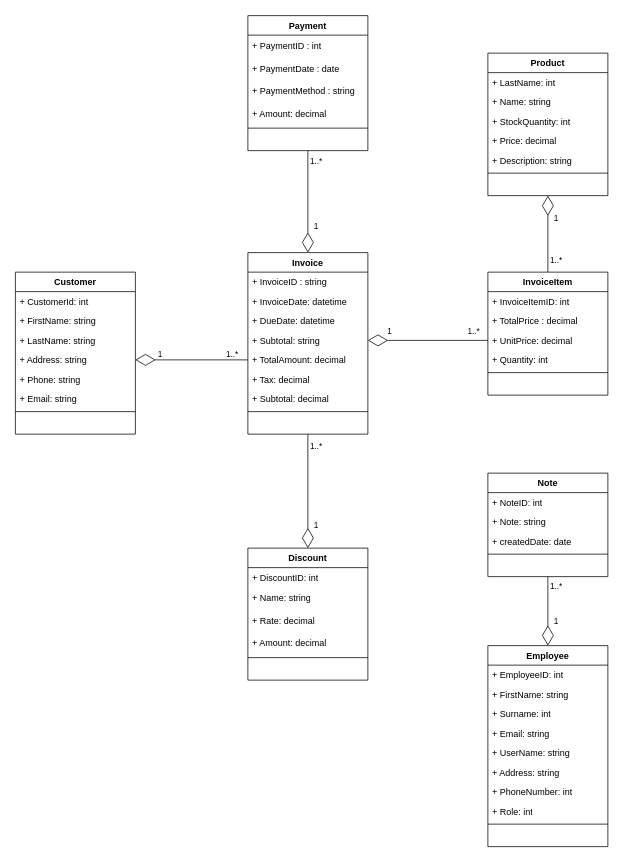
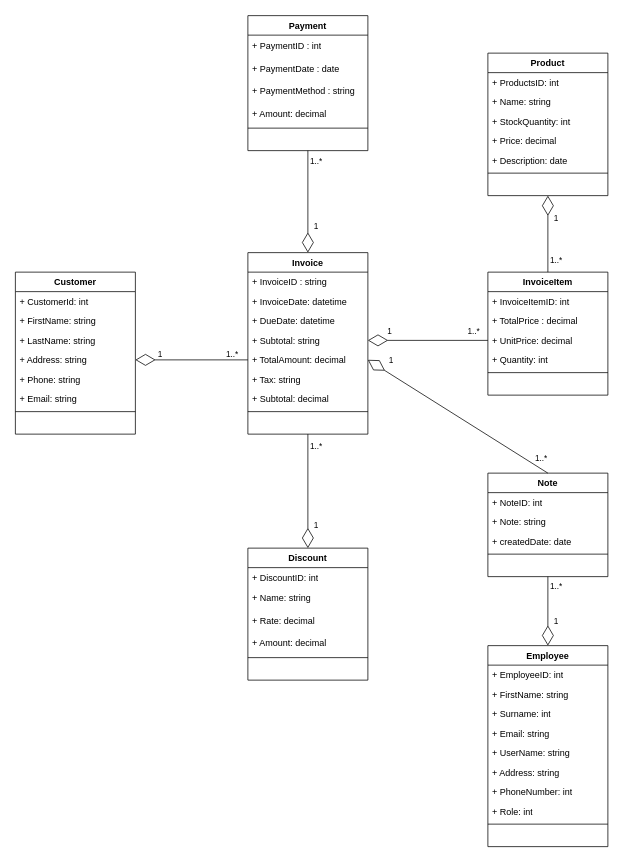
(525, 83) -> (530, 83)
(538, 161) -> (534, 161)
(281, 380) -> (280, 380)
none -> (467, 422)
